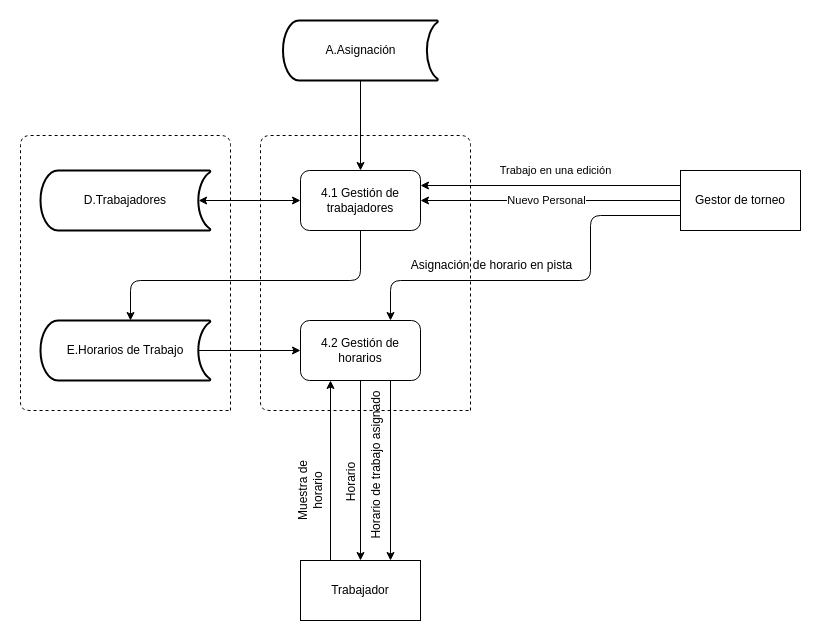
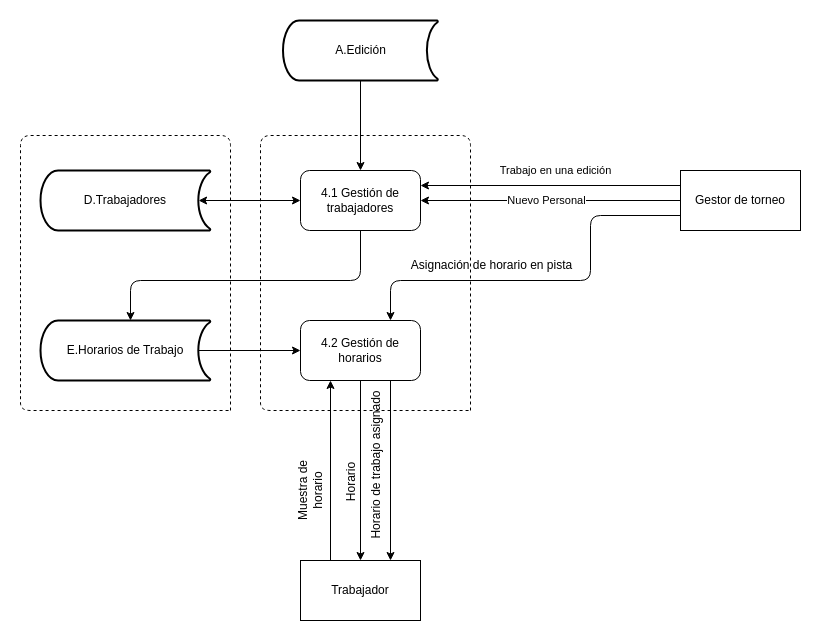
(361, 51) -> (361, 51)
